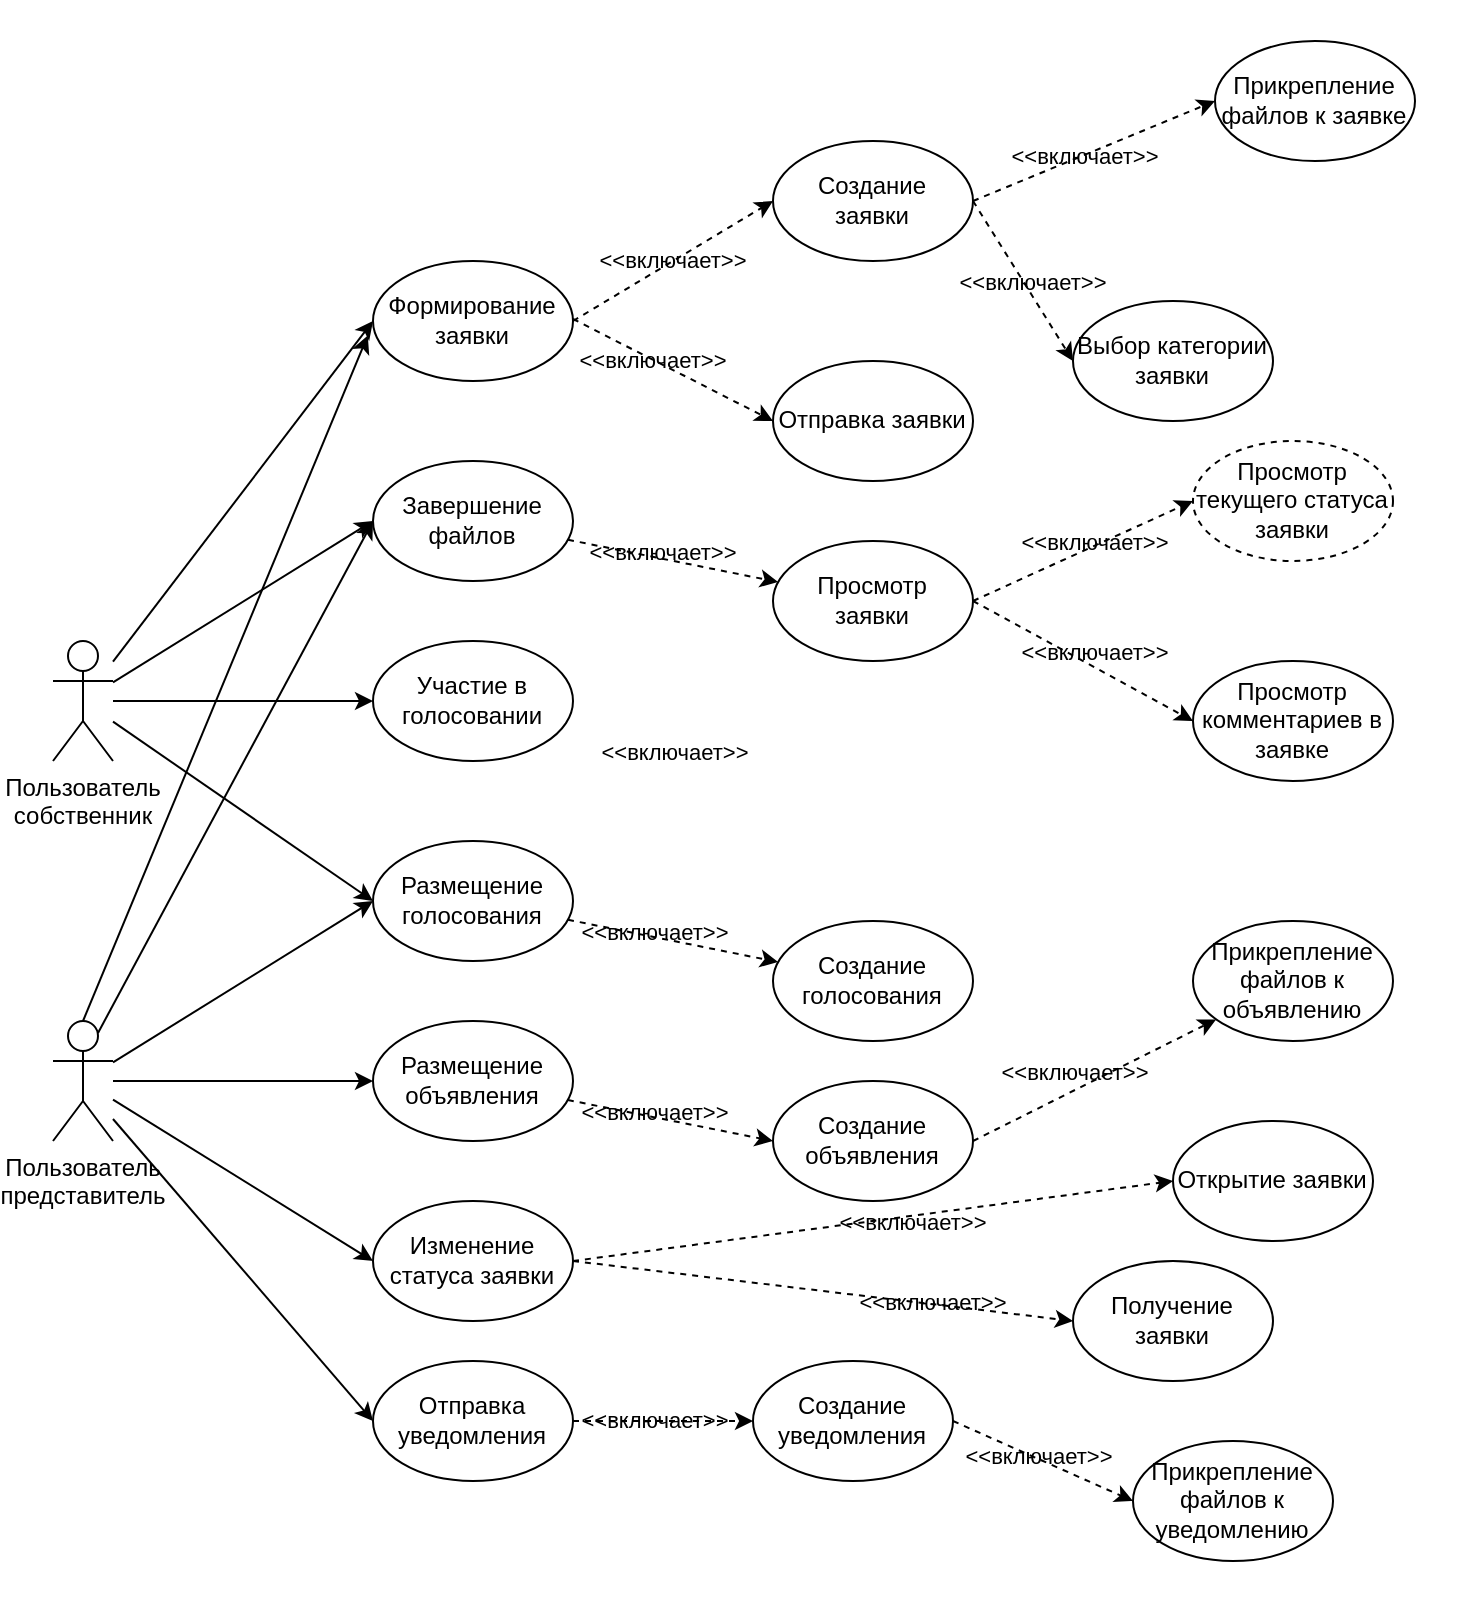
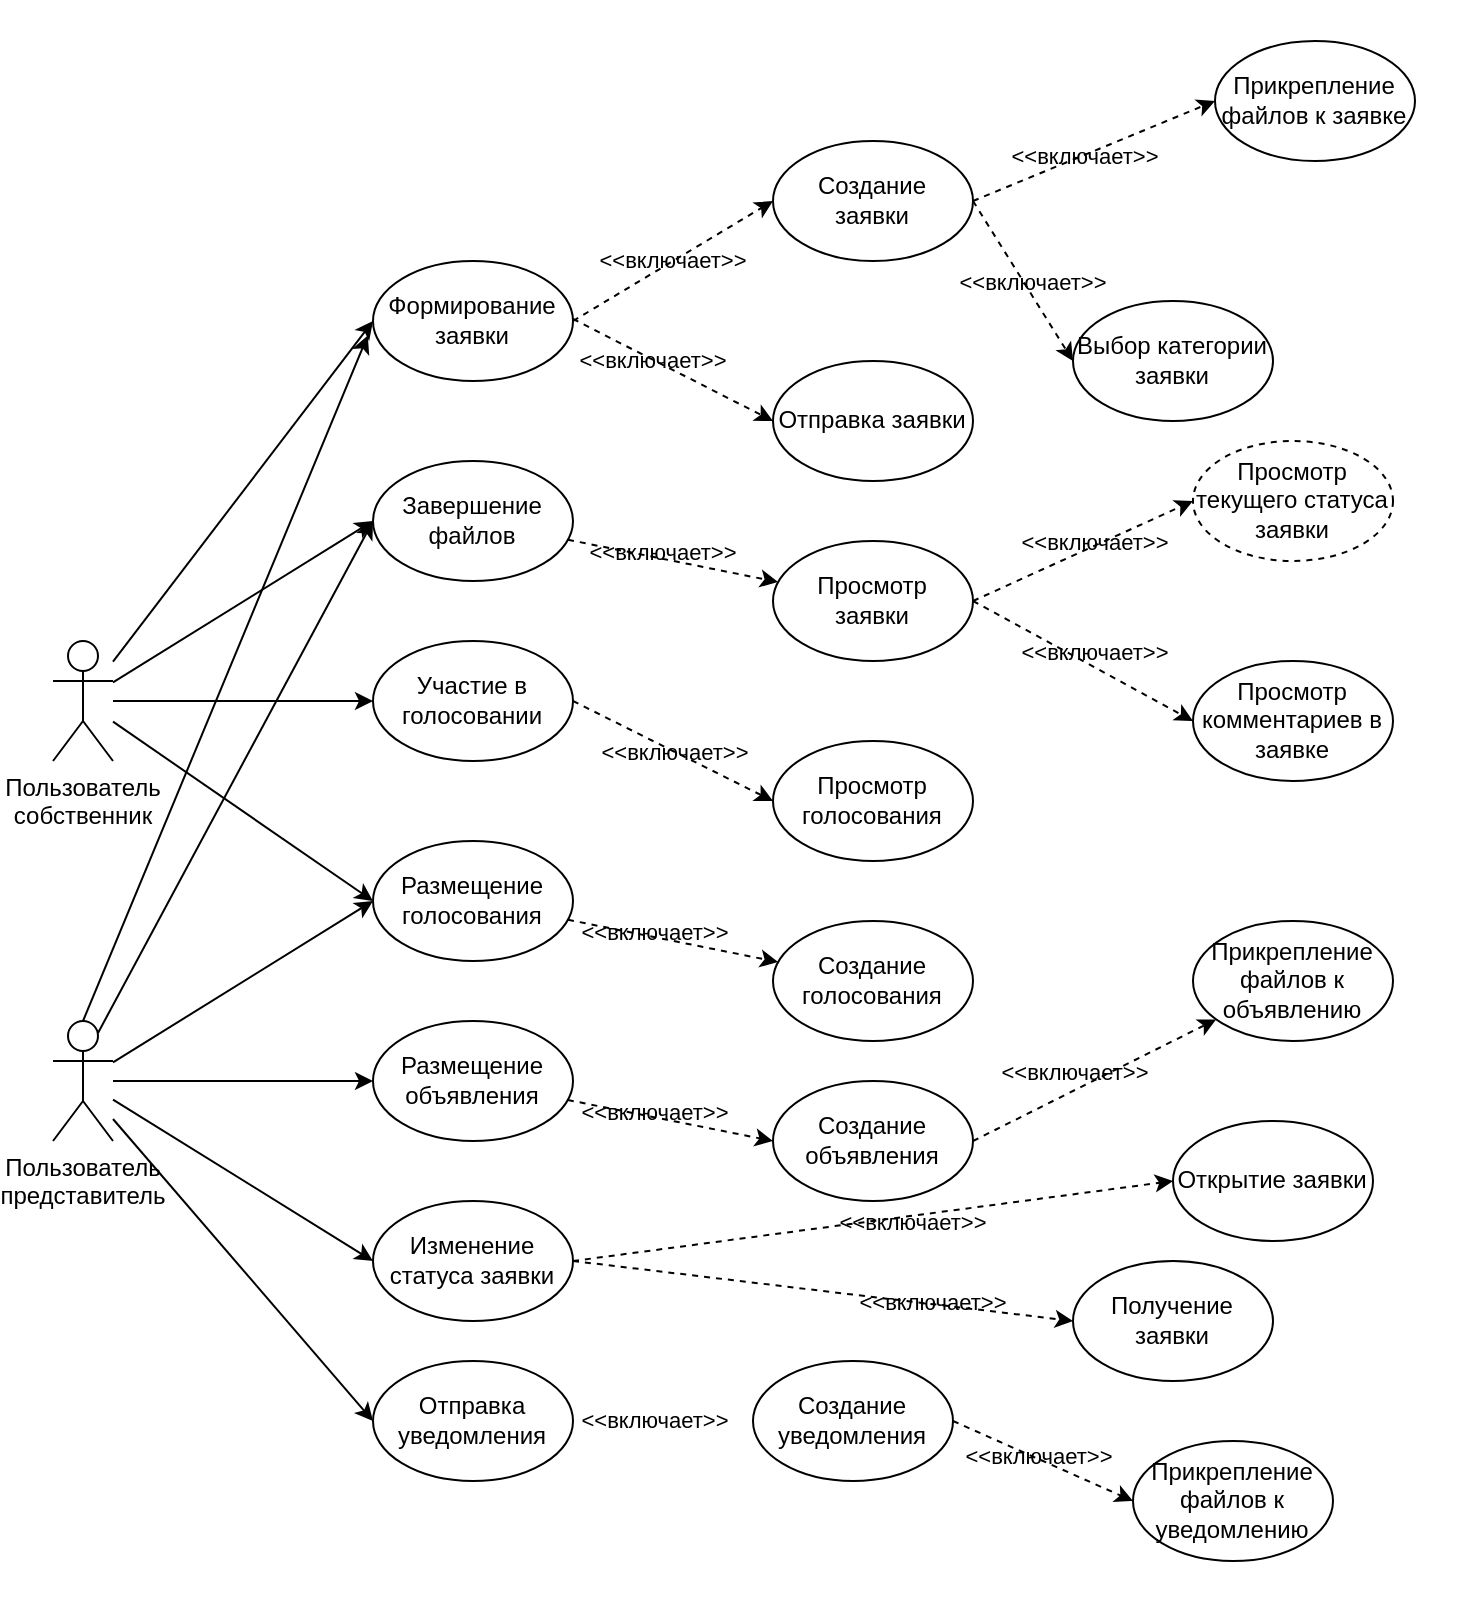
none -> (668, 749)
none -> (873, 801)
(656, 1421) -> none
